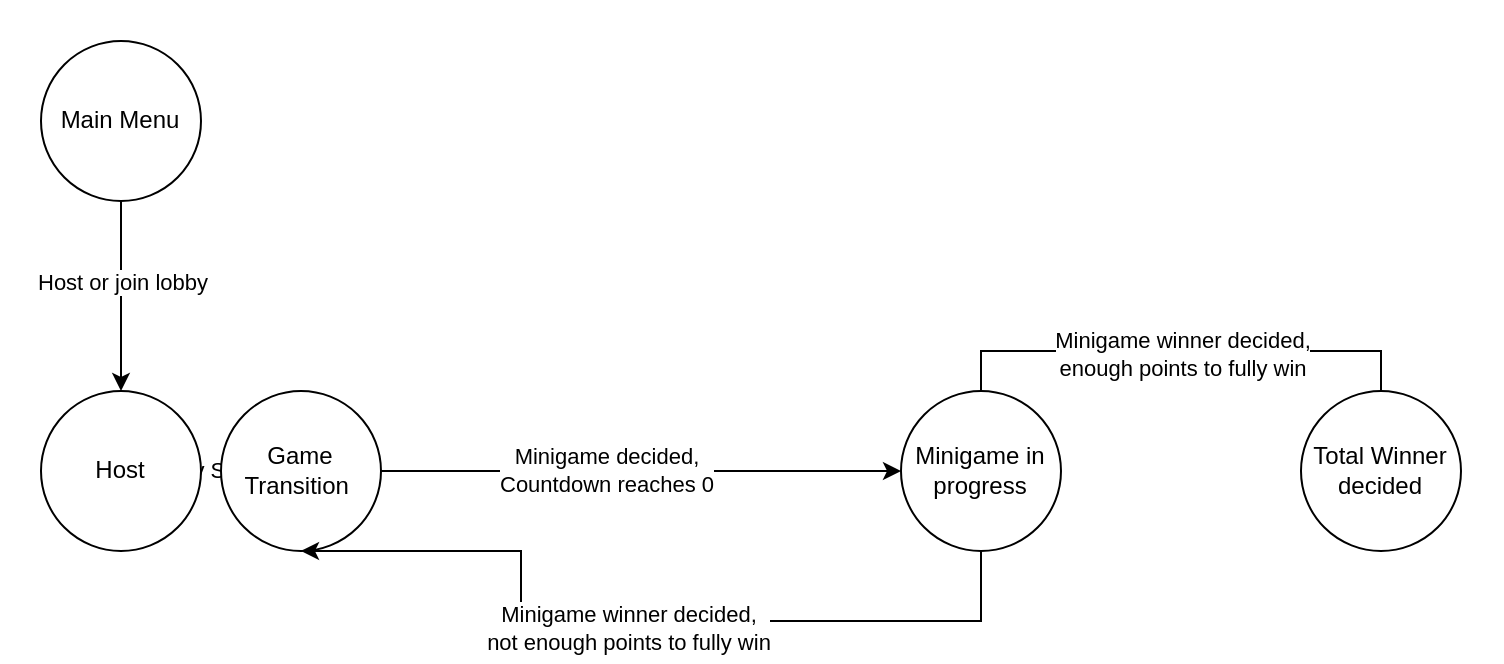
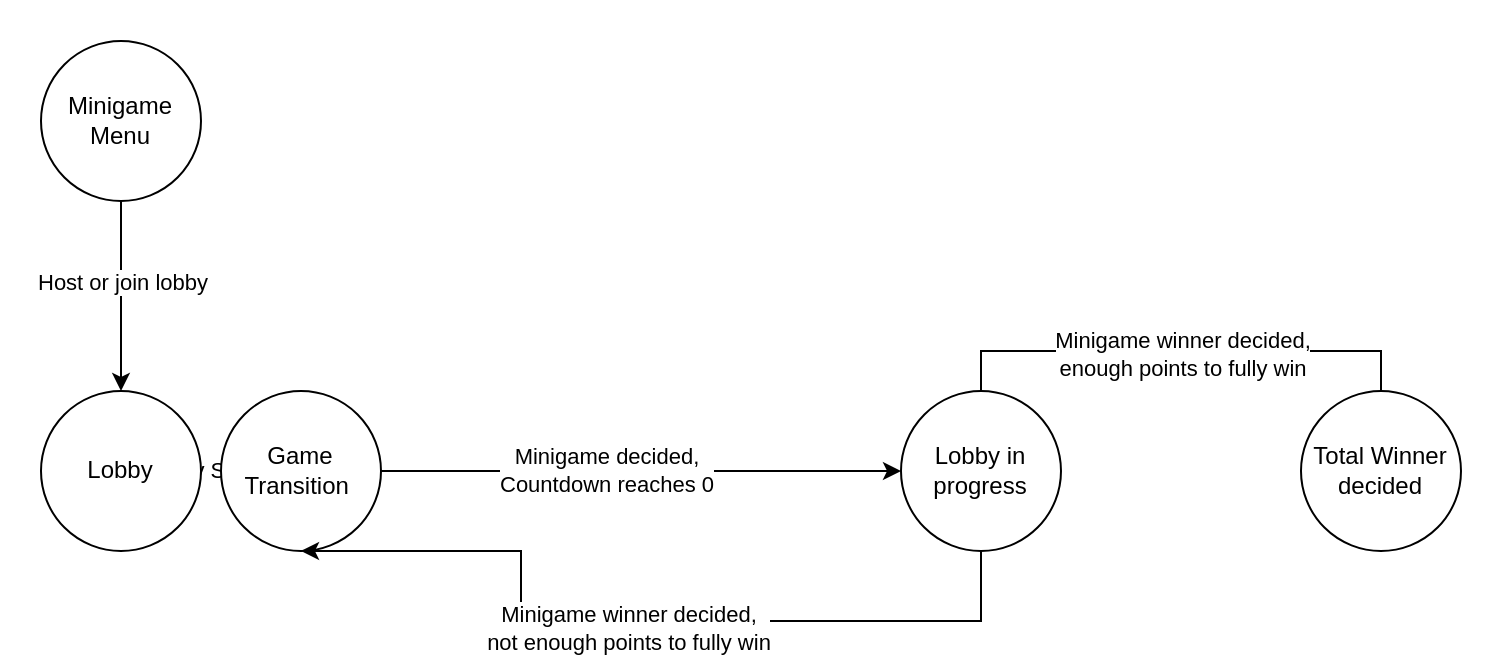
(121, 121) -> (121, 121)
(121, 471) -> (121, 471)
(981, 471) -> (981, 471)
